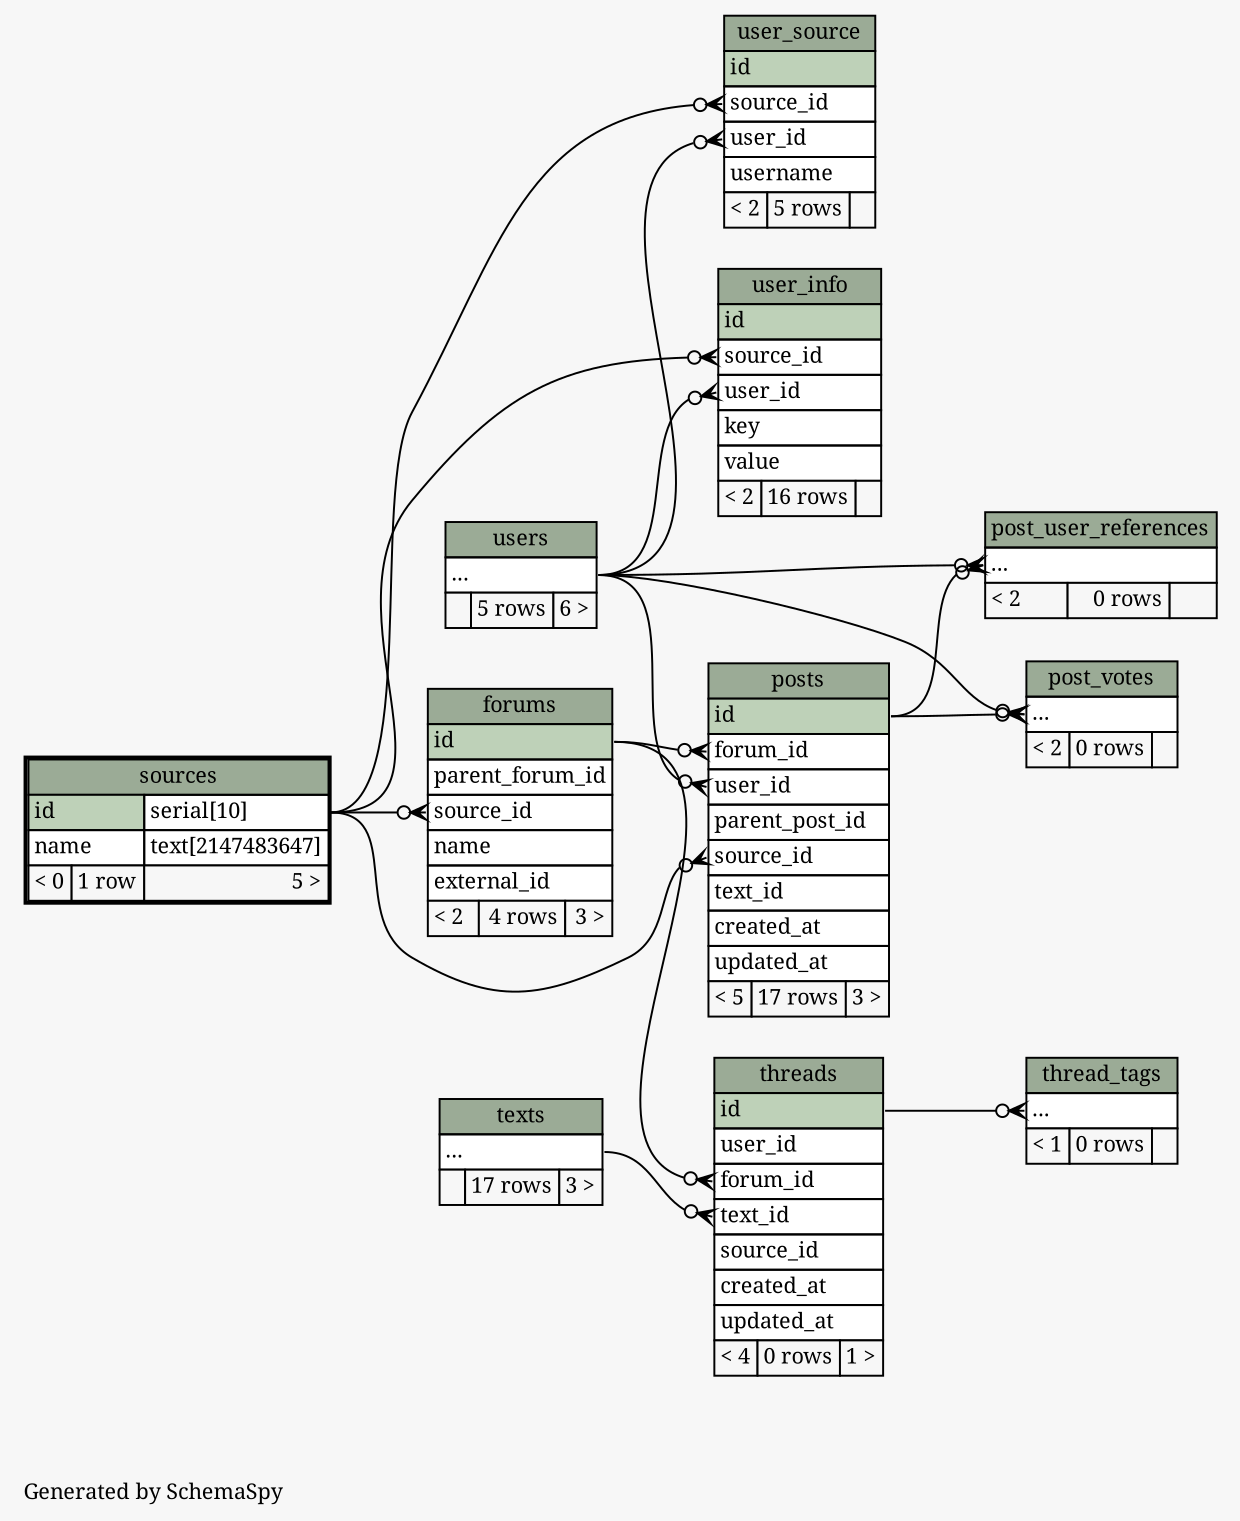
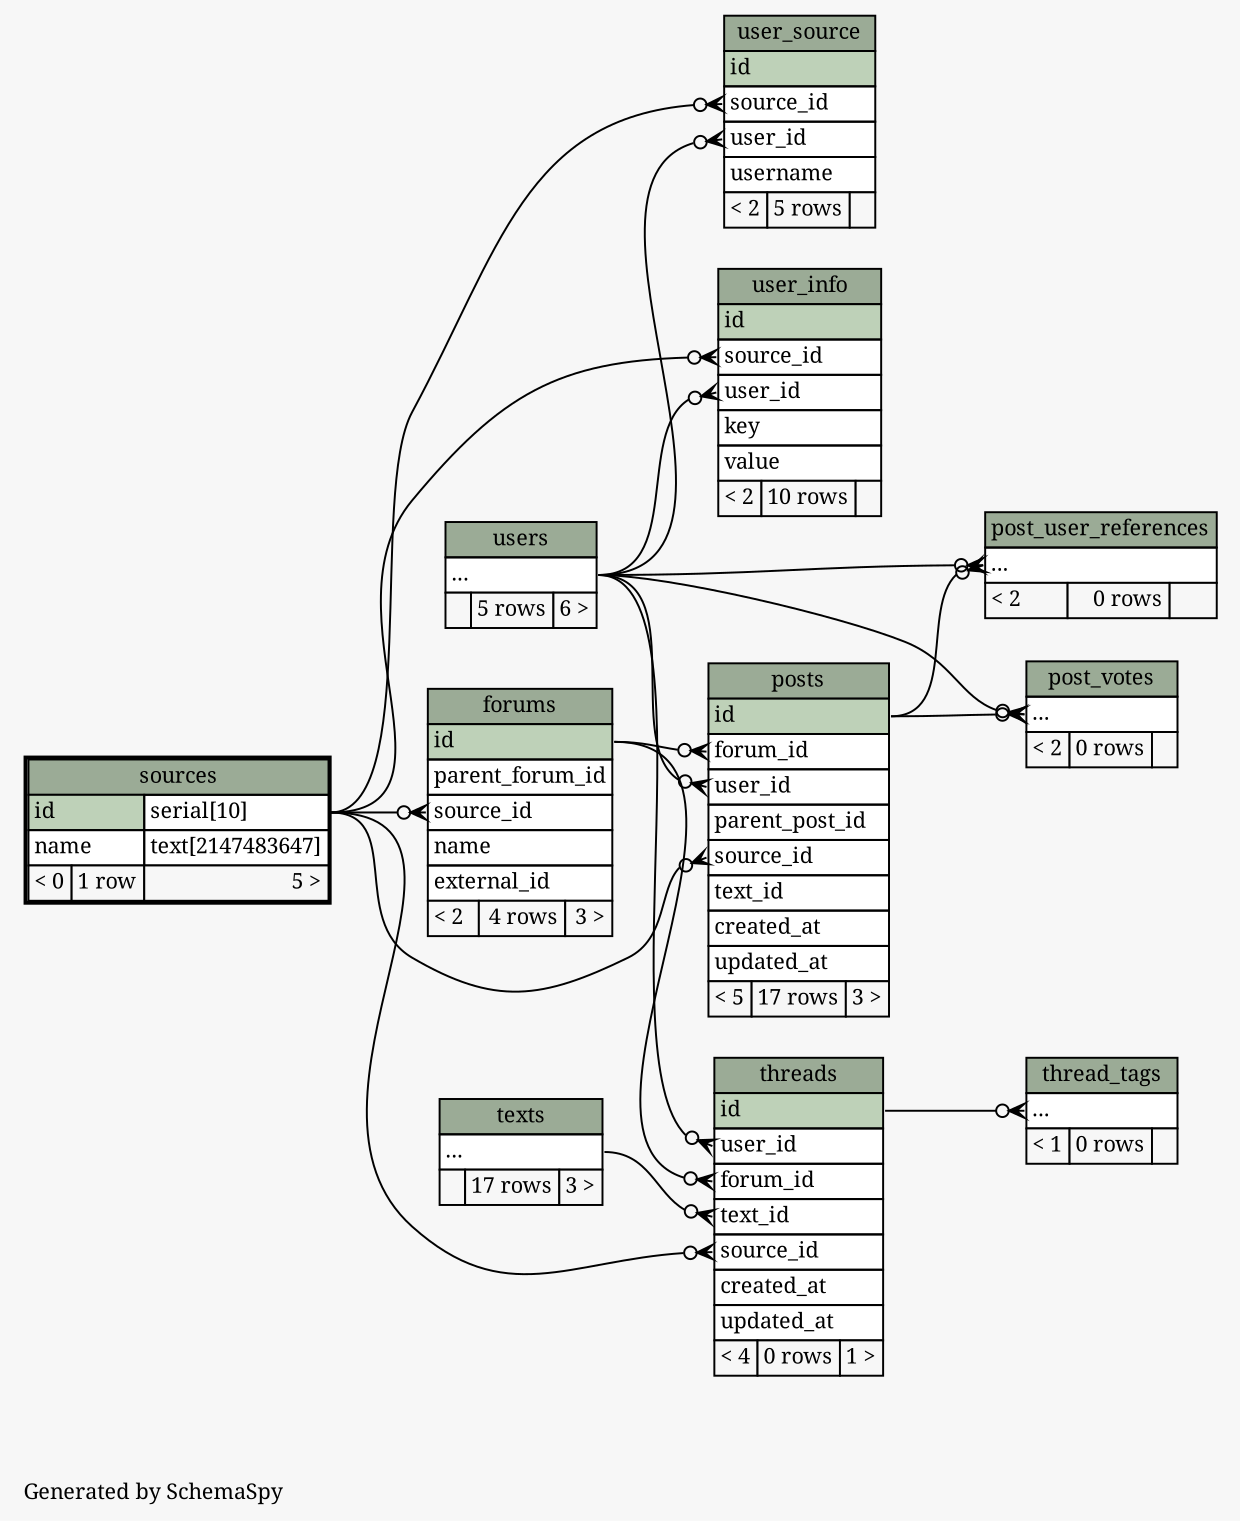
(809, 497) -> (809, 497)
none -> (656, 847)
none -> (372, 1143)
